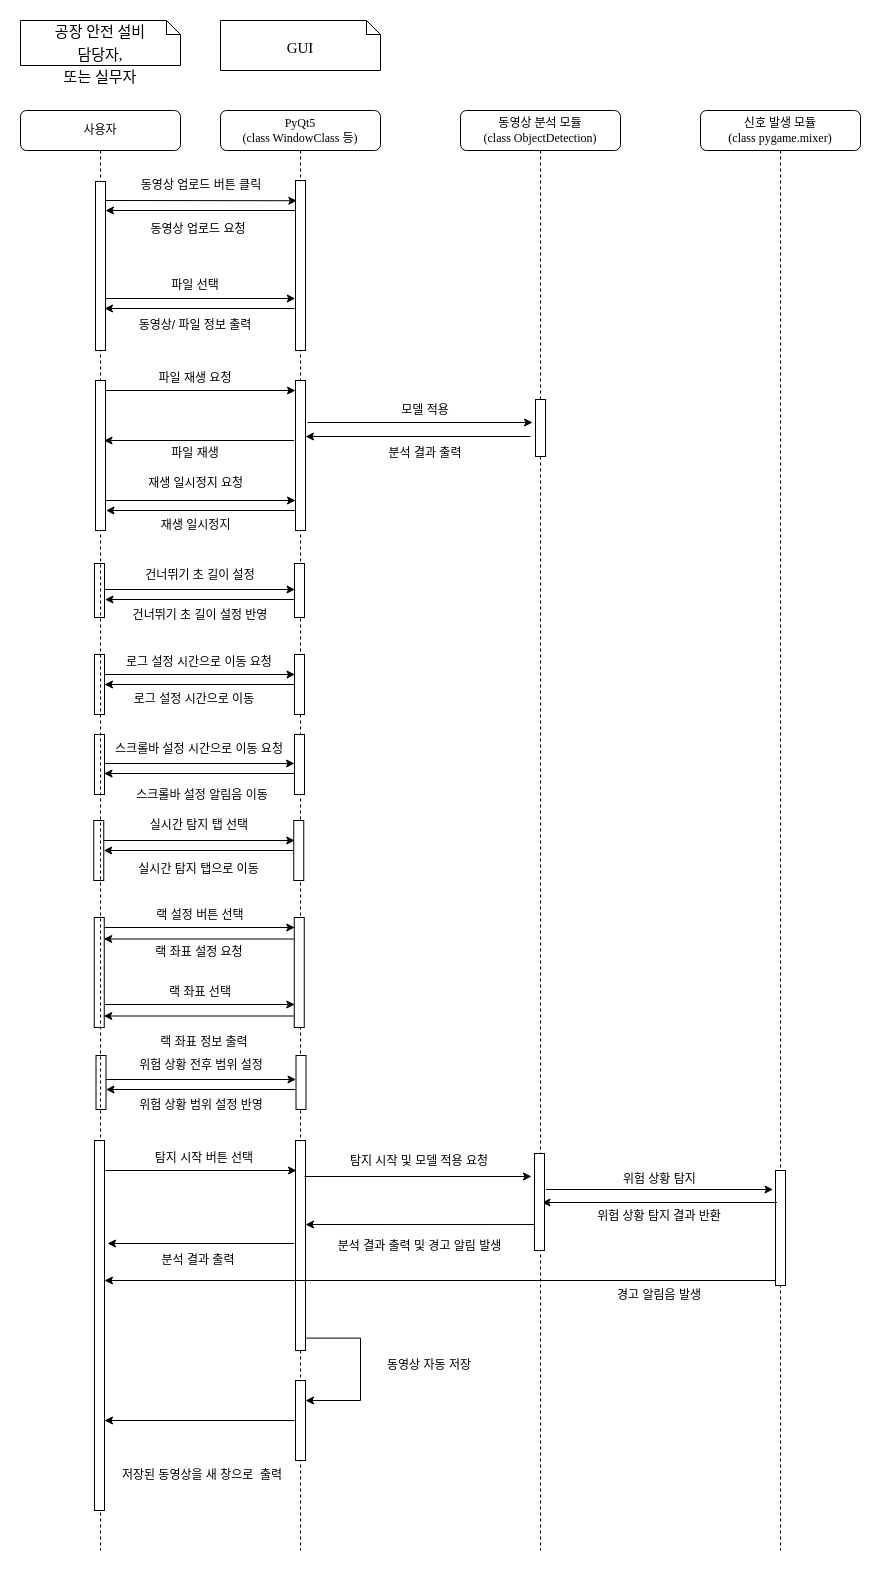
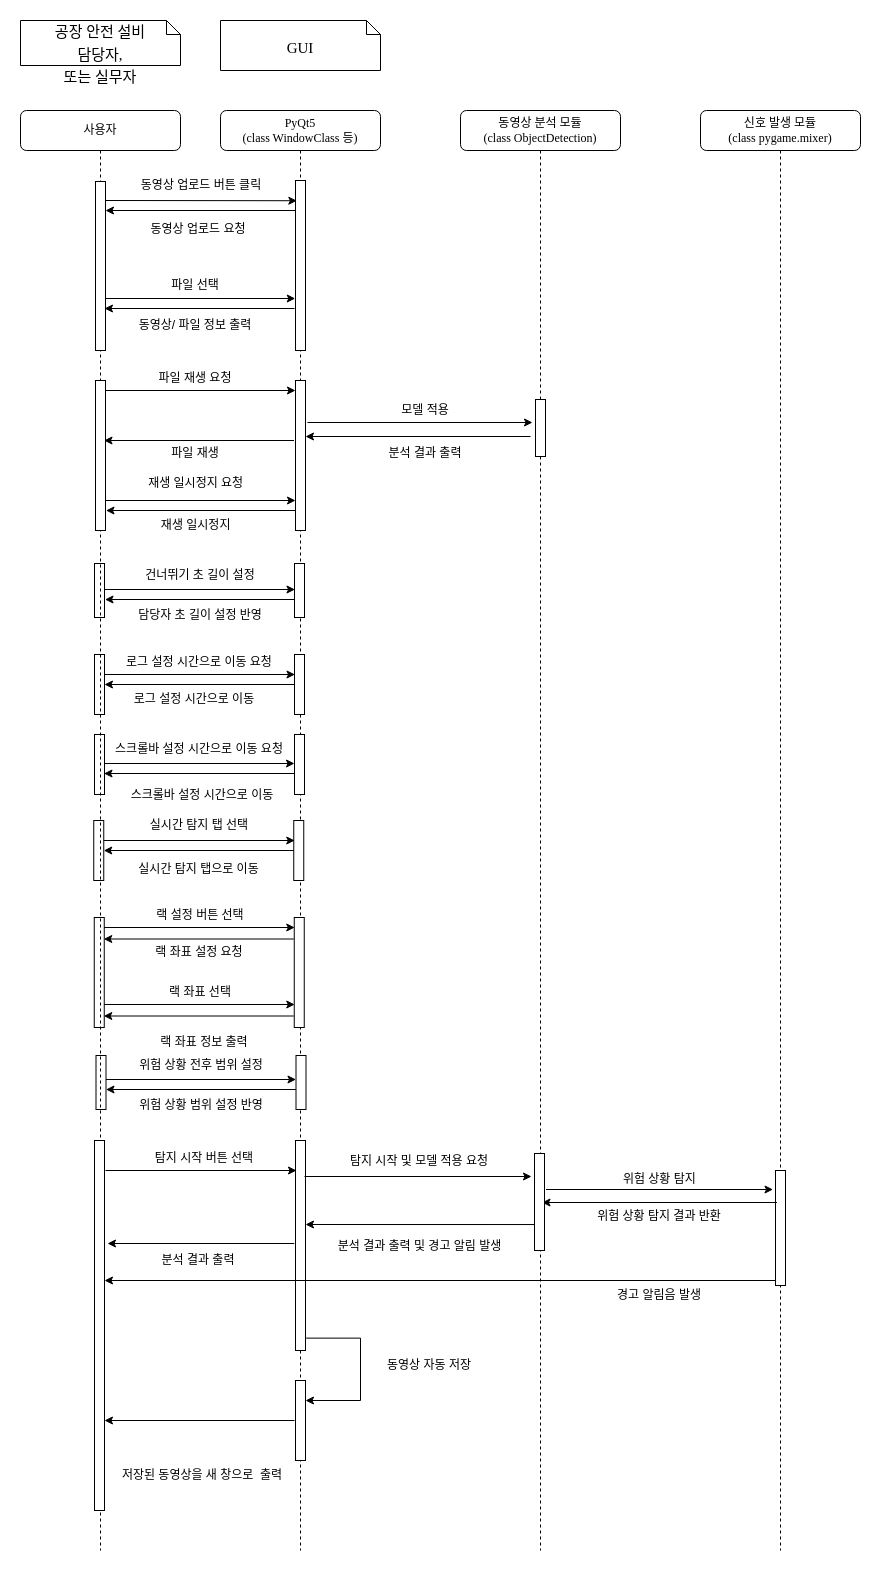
(201, 616) -> (201, 616)
(203, 796) -> (203, 796)
